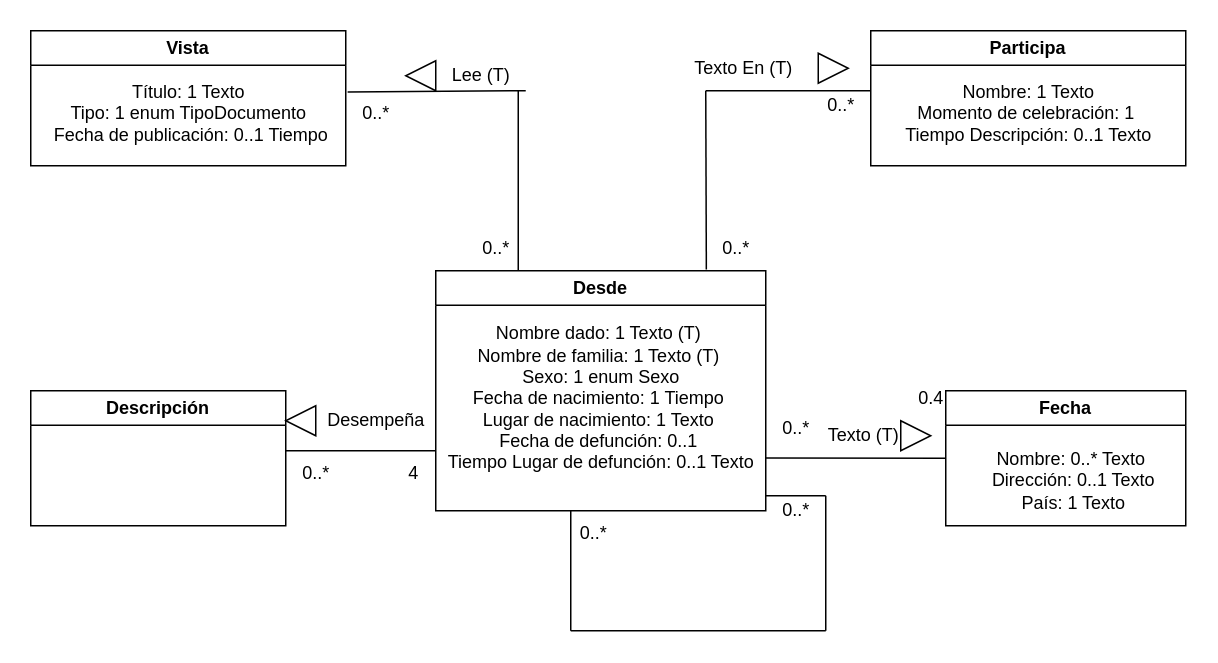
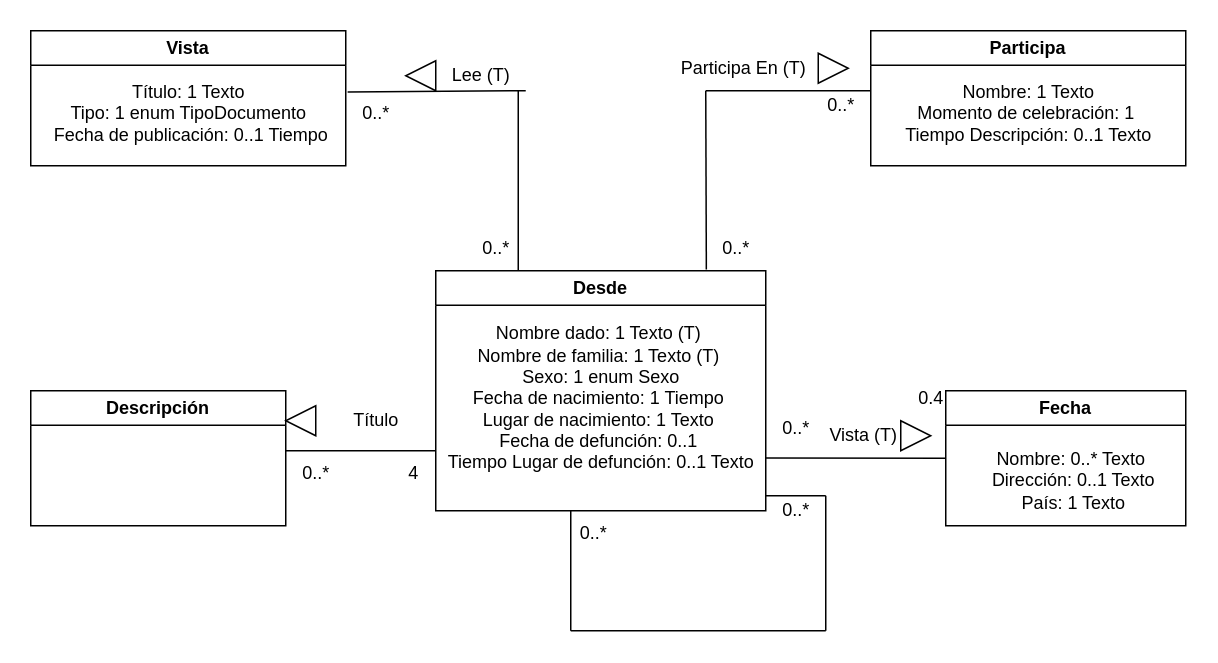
(744, 68) -> (744, 68)
(377, 421) -> (377, 421)
(864, 436) -> (864, 436)
